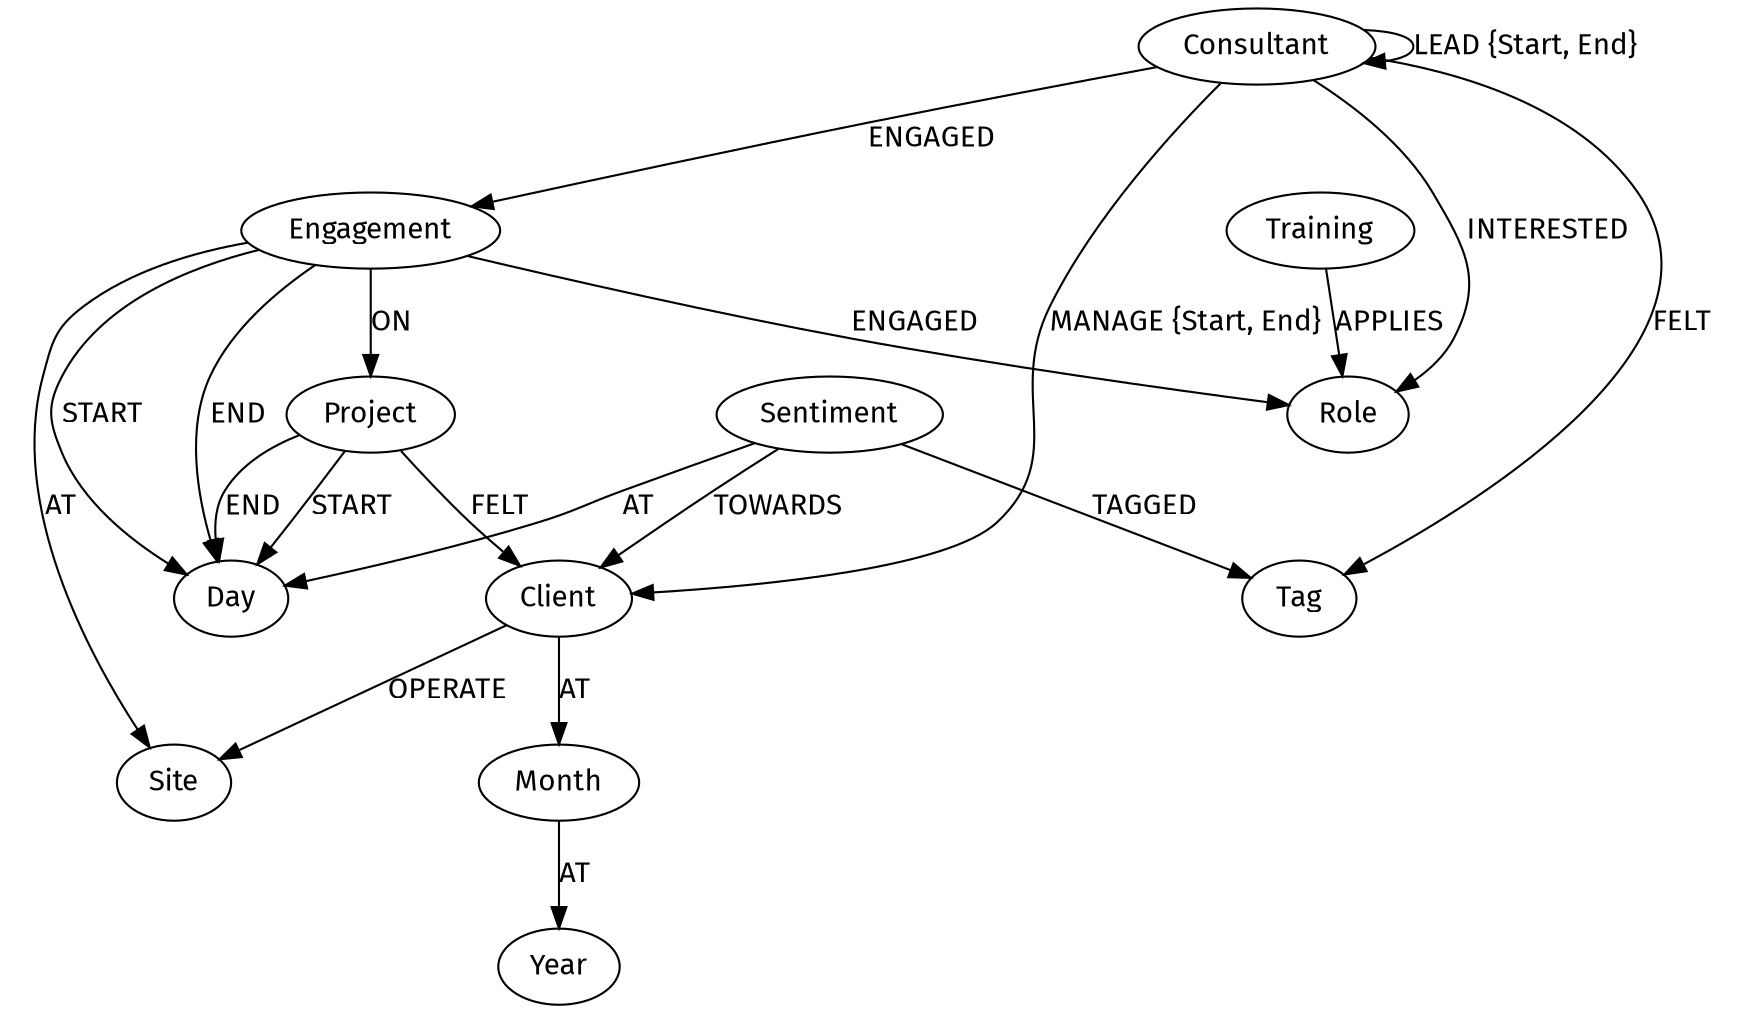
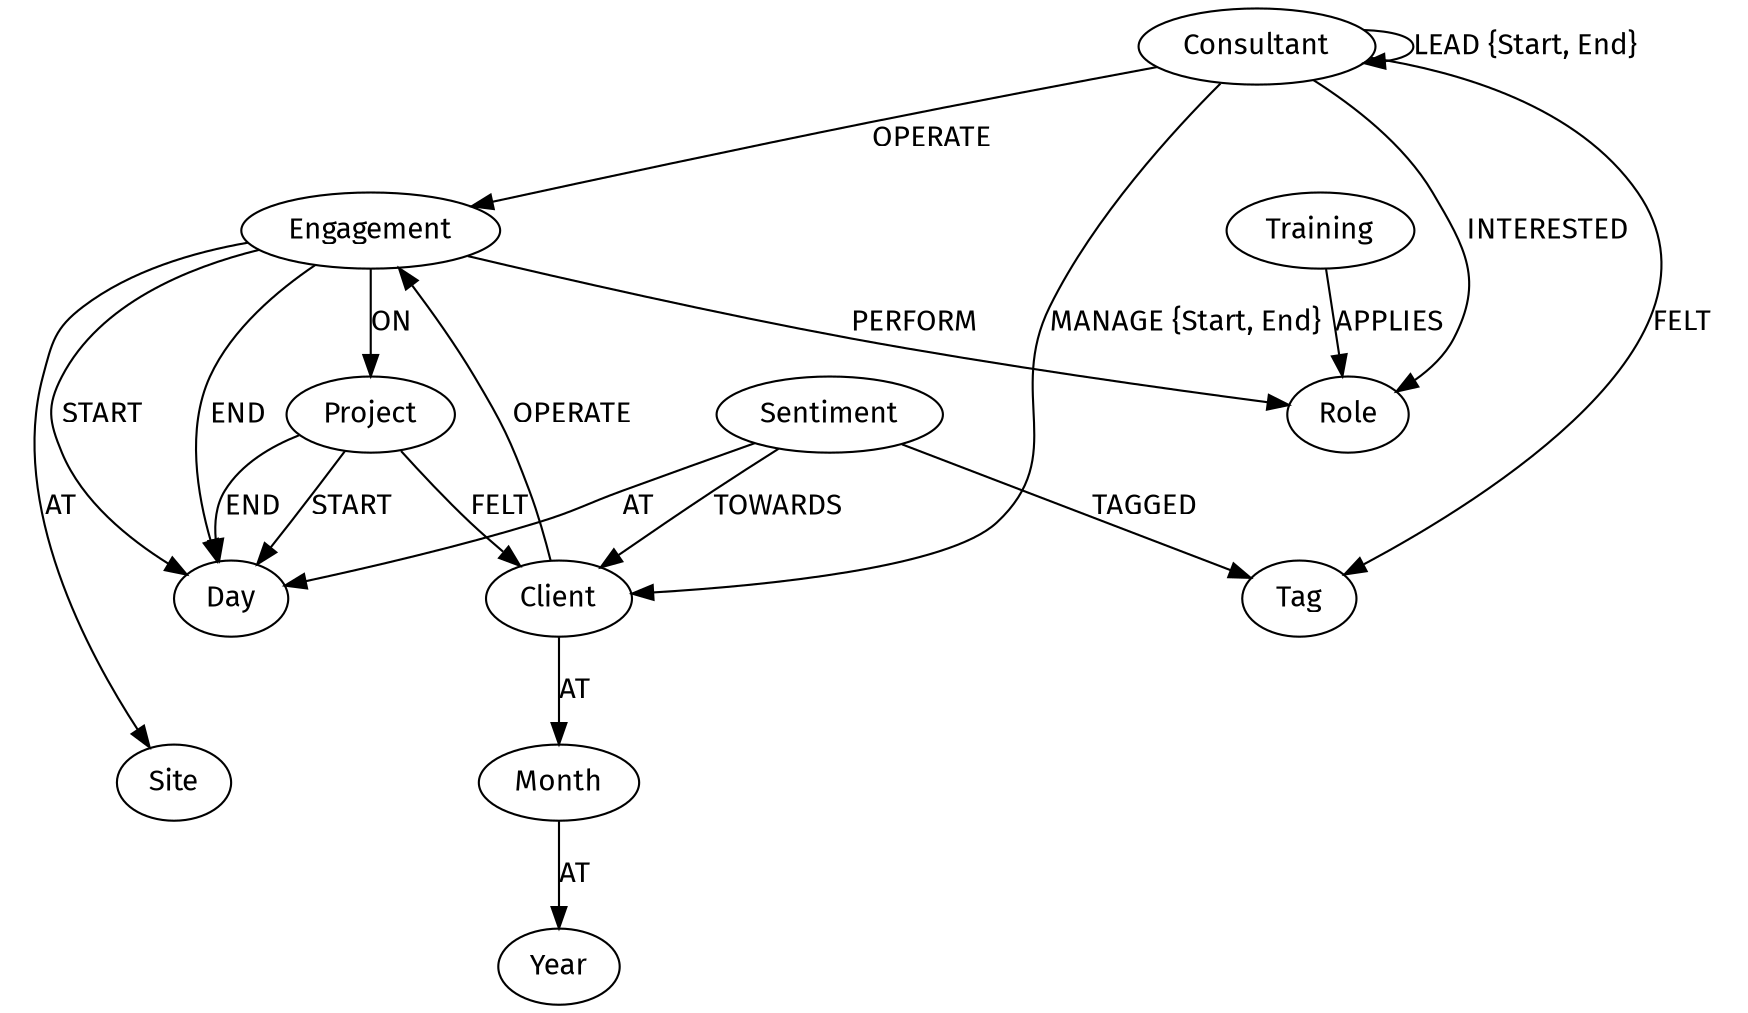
(932, 139) -> (932, 139)
(915, 323) -> (915, 323)
(373, 688) -> (497, 415)
